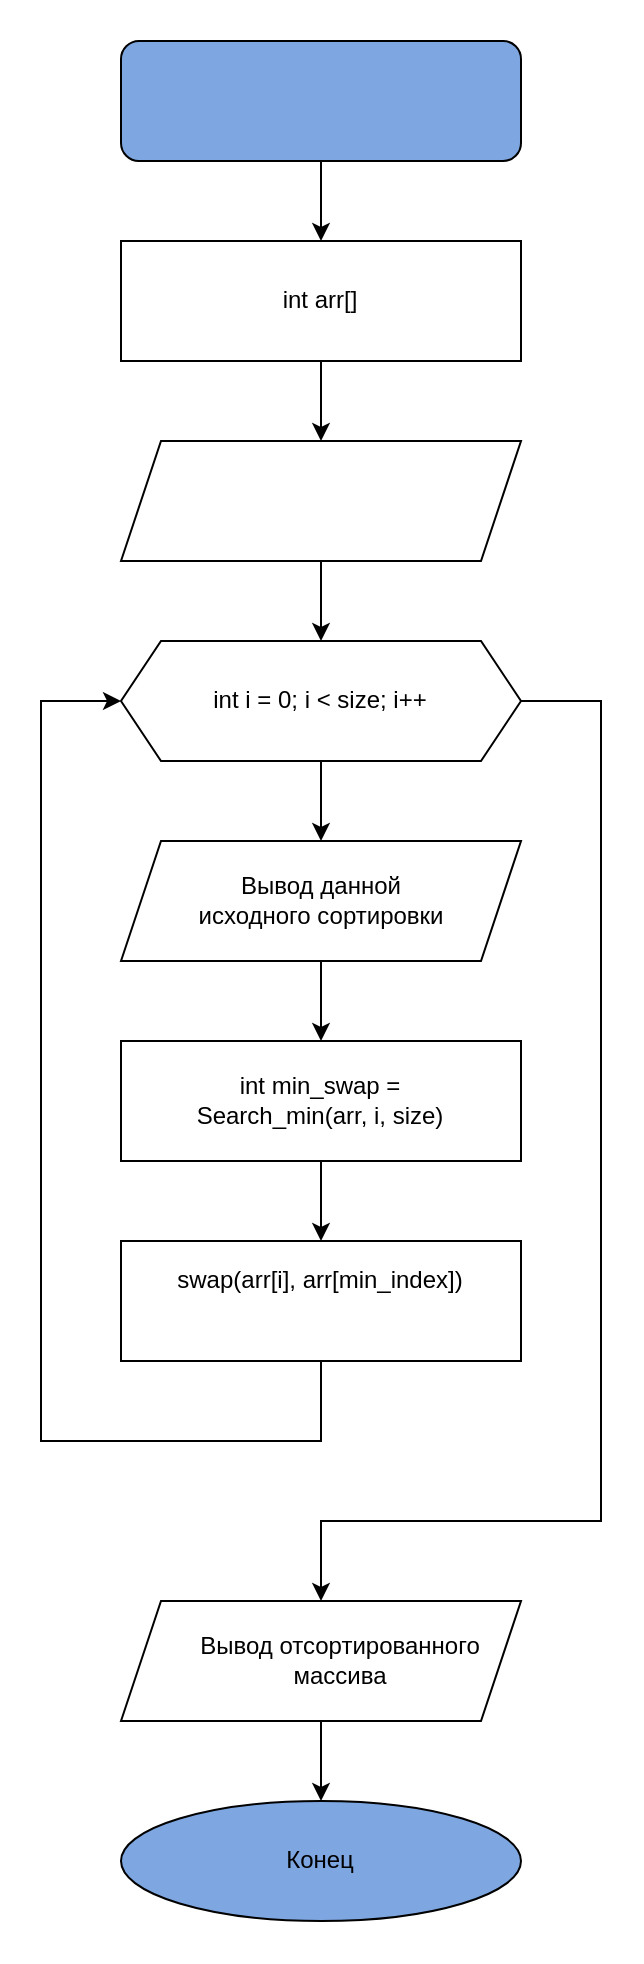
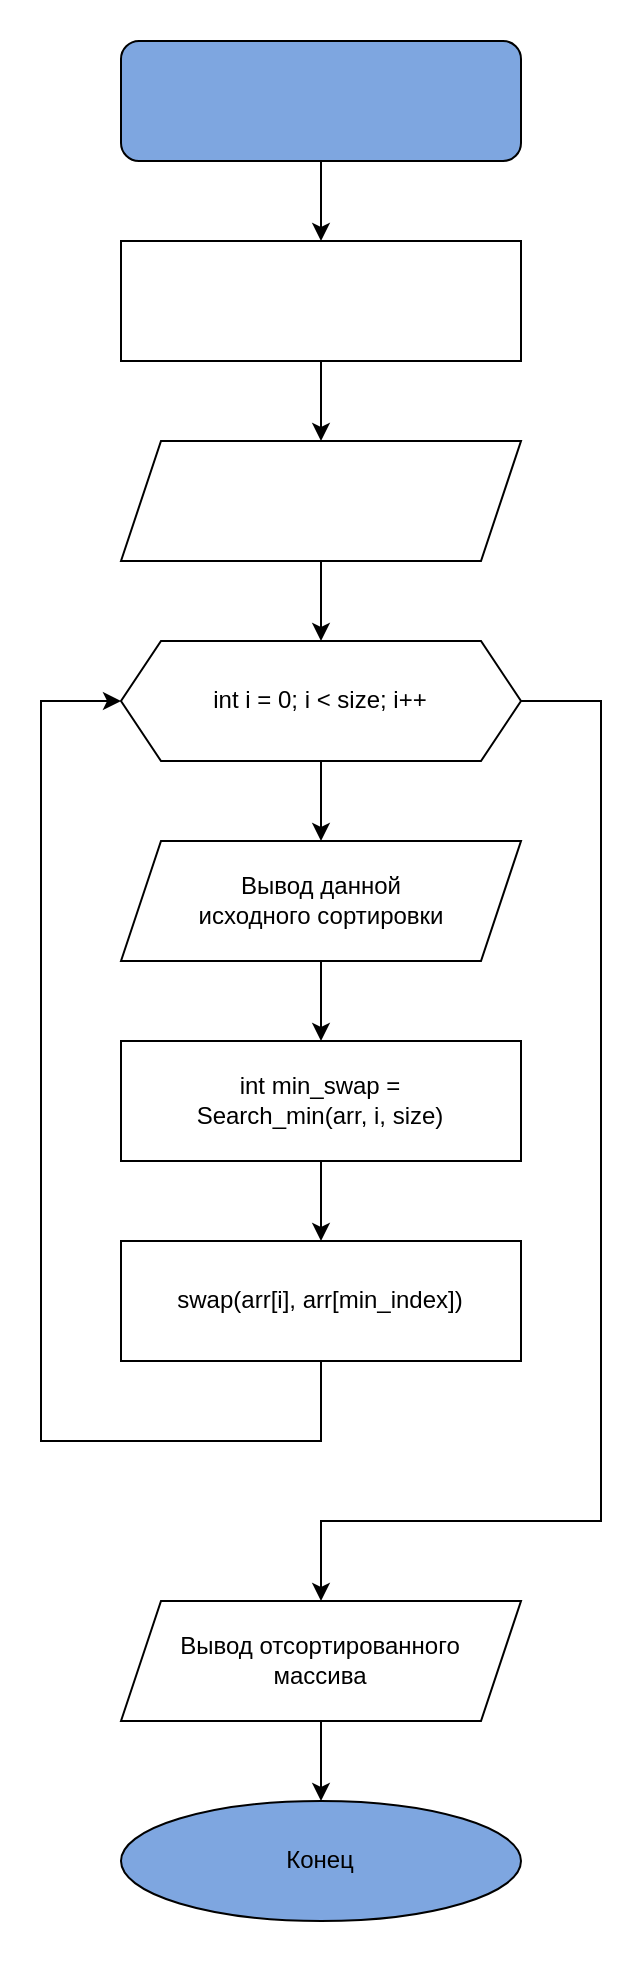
(321, 301) -> none
(321, 1281) -> (321, 1301)
(341, 1661) -> (321, 1661)
